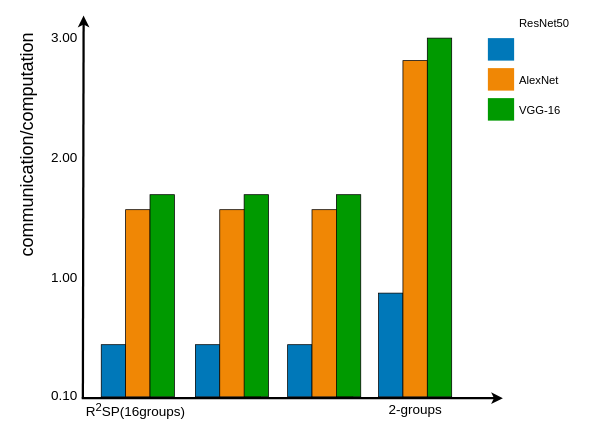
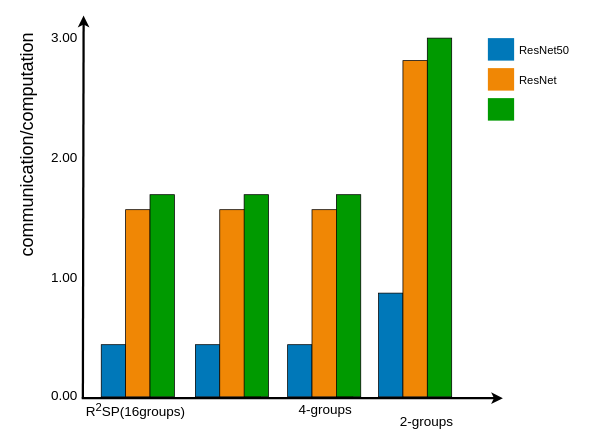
(548, 23) -> (548, 49)
(540, 80) -> (538, 80)
(548, 109) -> none
(65, 396) -> (65, 396)
none -> (325, 411)
(415, 412) -> (426, 423)
